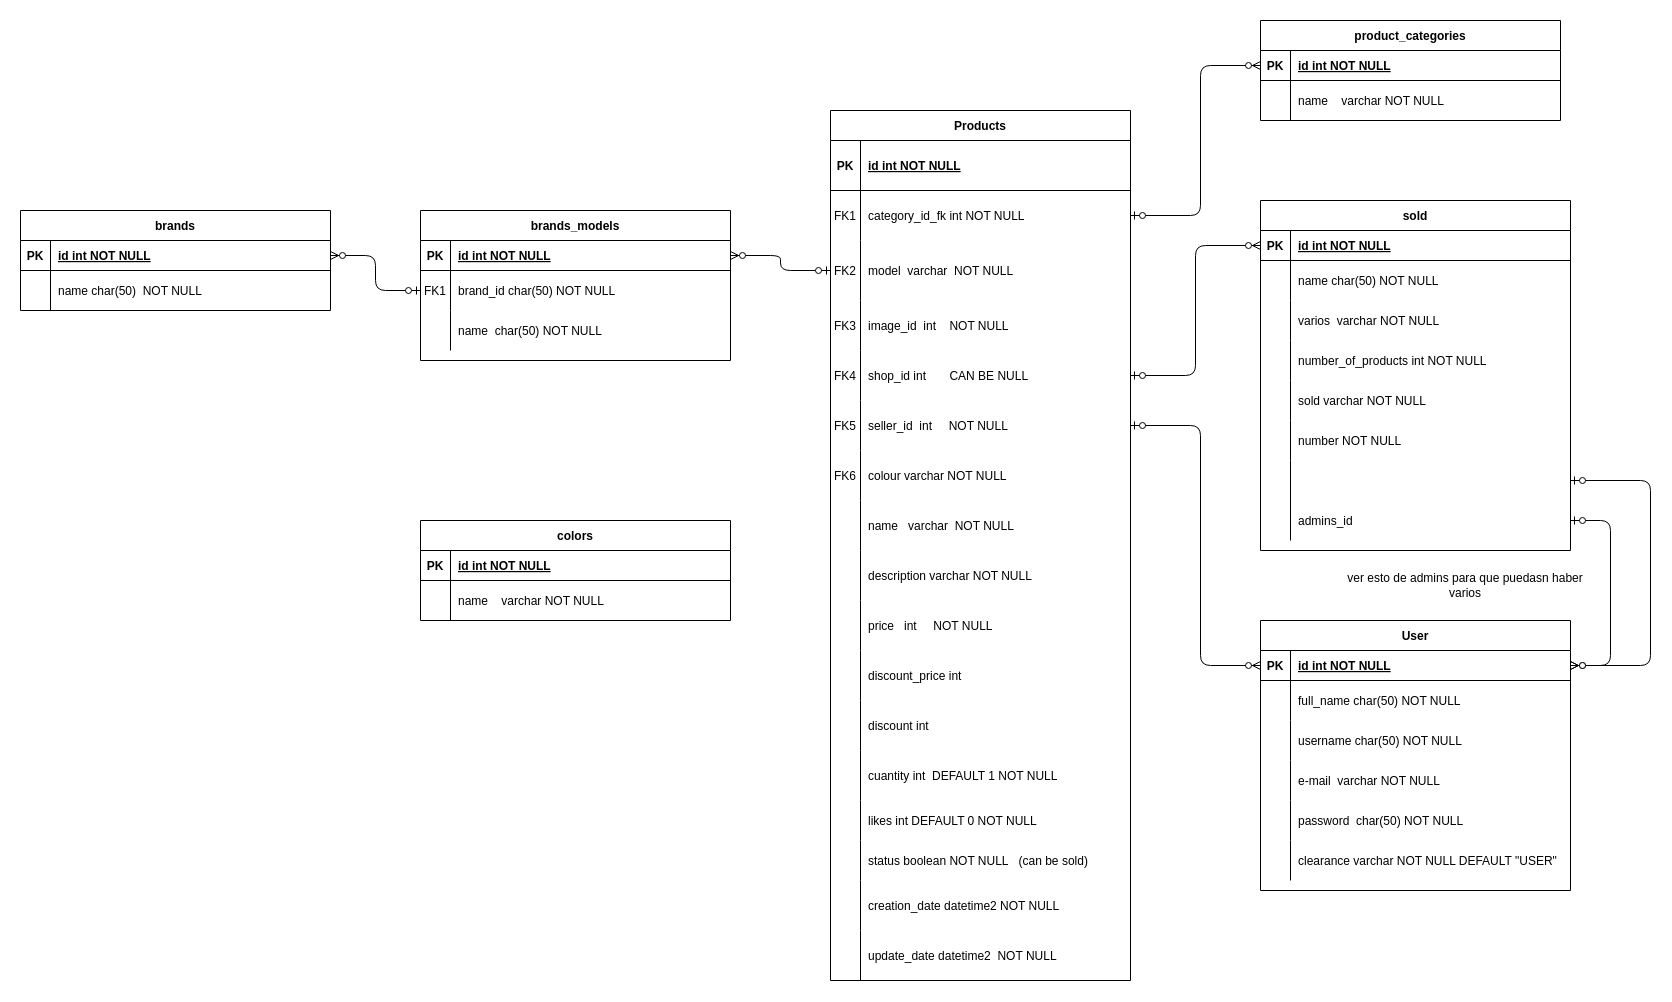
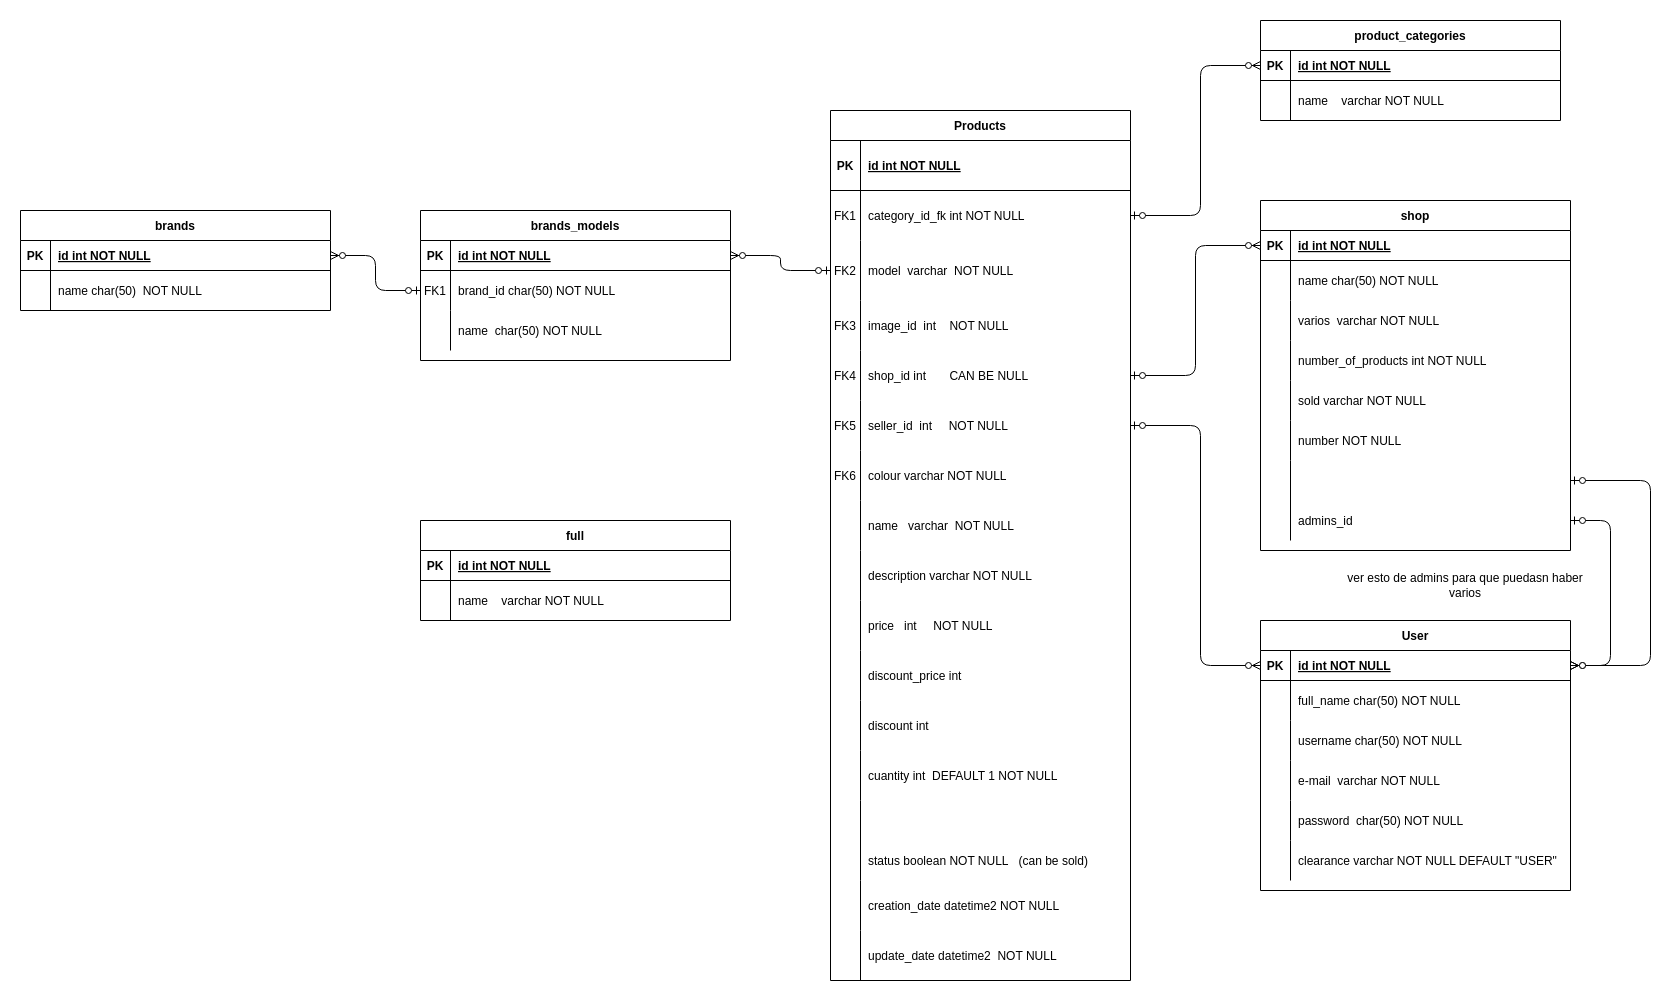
(1415, 216) -> (1415, 216)
(575, 536) -> (575, 536)
(996, 821) -> none
